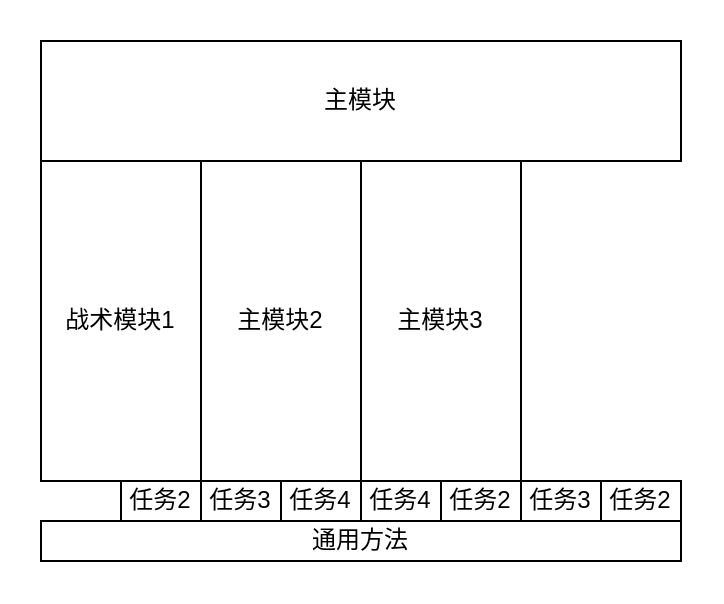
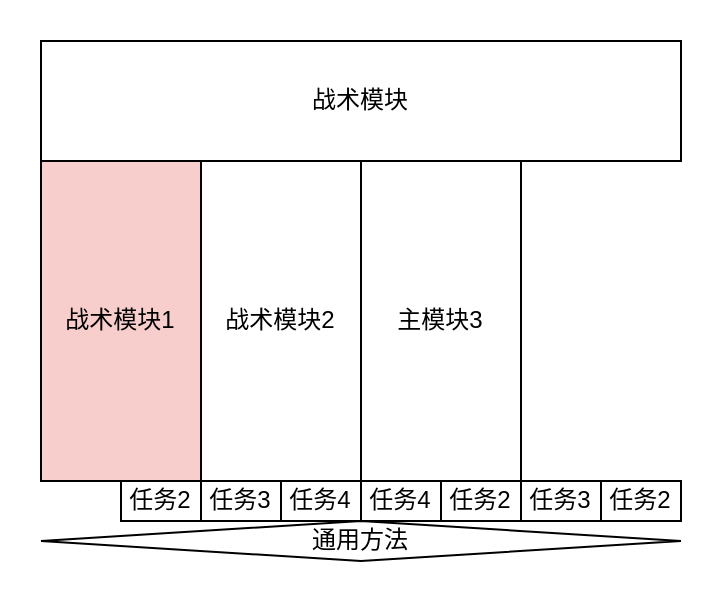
(361, 101) -> (361, 101)
(121, 321) -> (121, 321)
(281, 321) -> (281, 321)
(361, 541) -> (361, 541)
